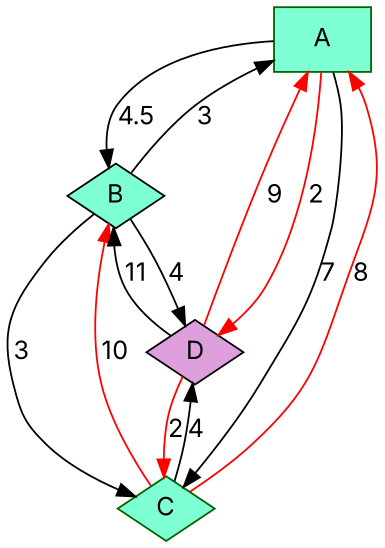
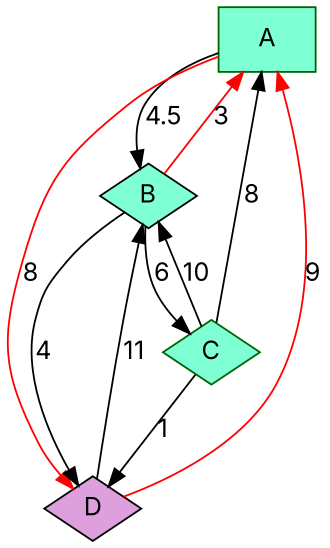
(187, 112) -> (198, 130)
(316, 196) -> (32, 274)
(313, 288) -> none
(335, 314) -> (237, 206)
(22, 352) -> (163, 274)
(99, 369) -> (184, 283)
(168, 417) -> none
(197, 430) -> (164, 430)
